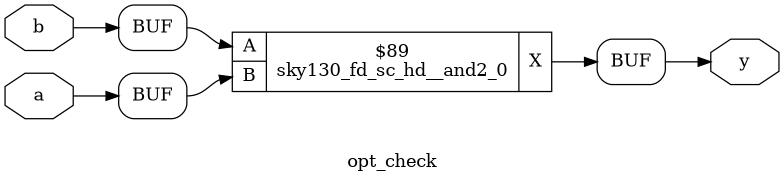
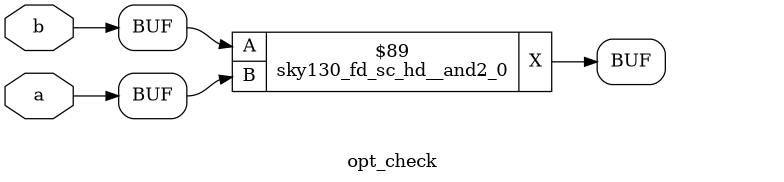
(745, 62) -> none
